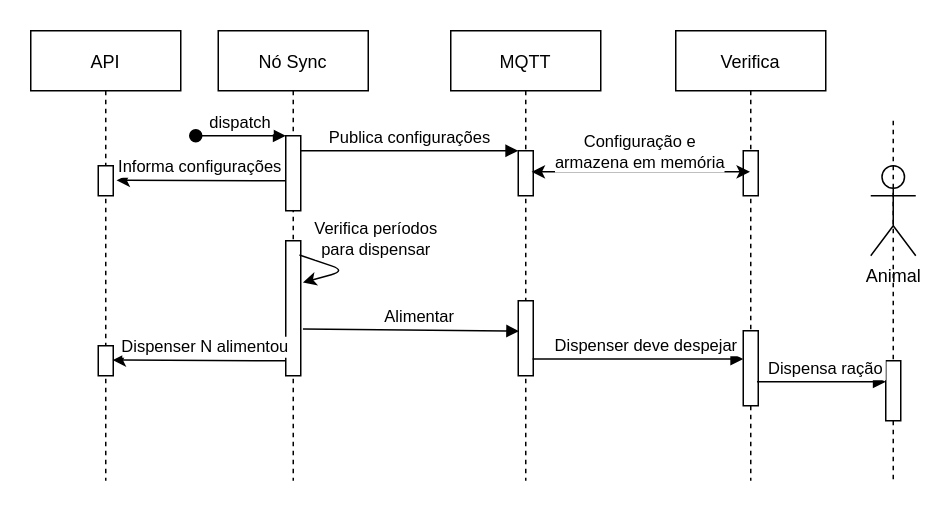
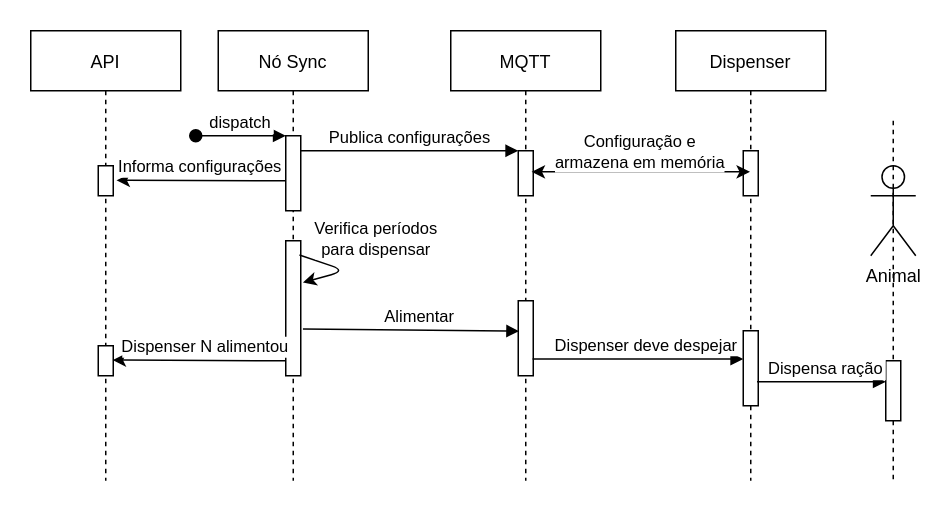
(750, 62) -> (750, 62)
